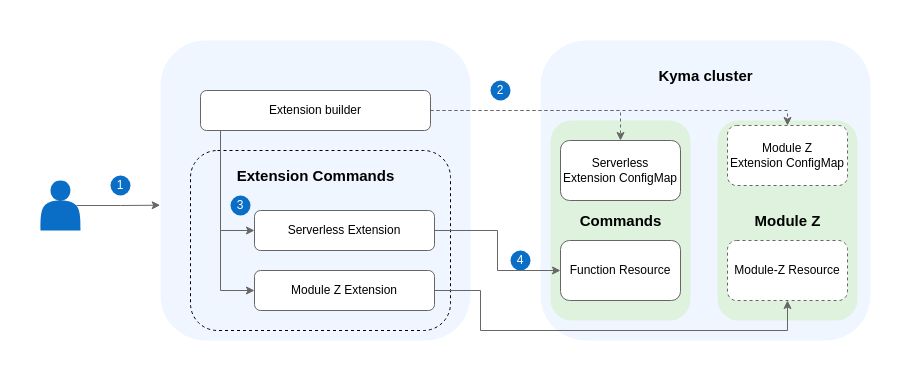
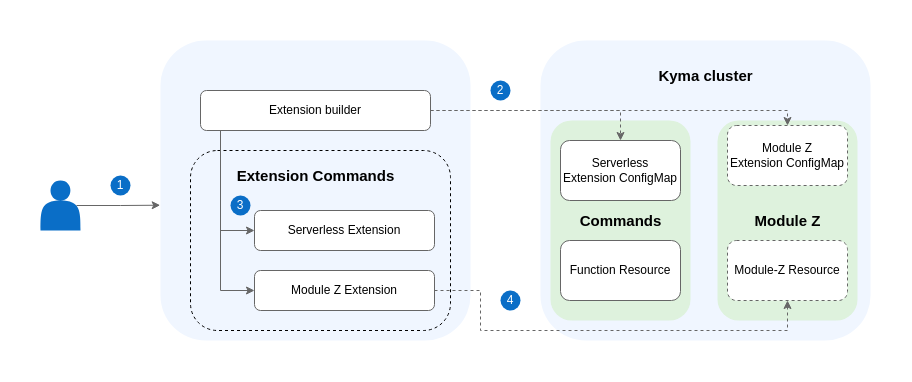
(498, 247) -> none
(521, 261) -> (511, 301)
(603, 331) -> (603, 331)
